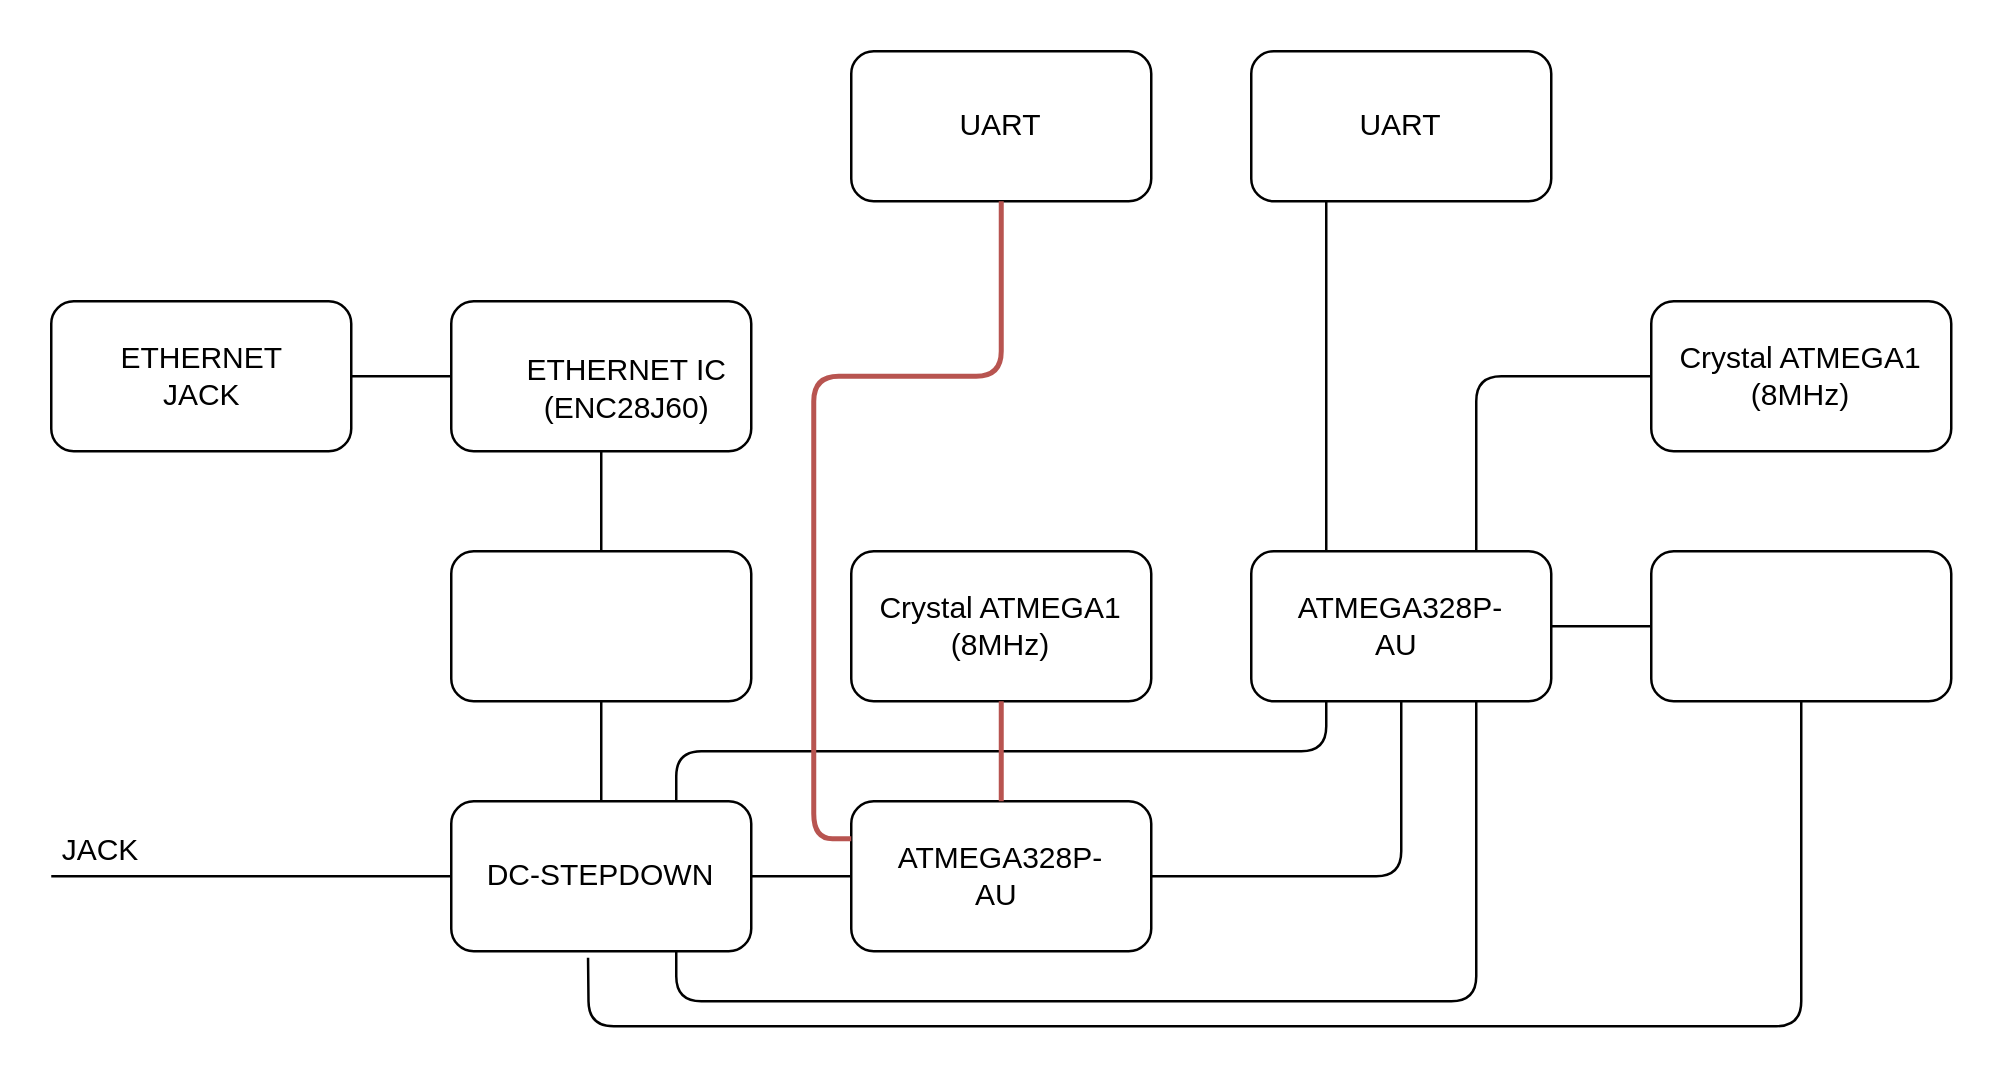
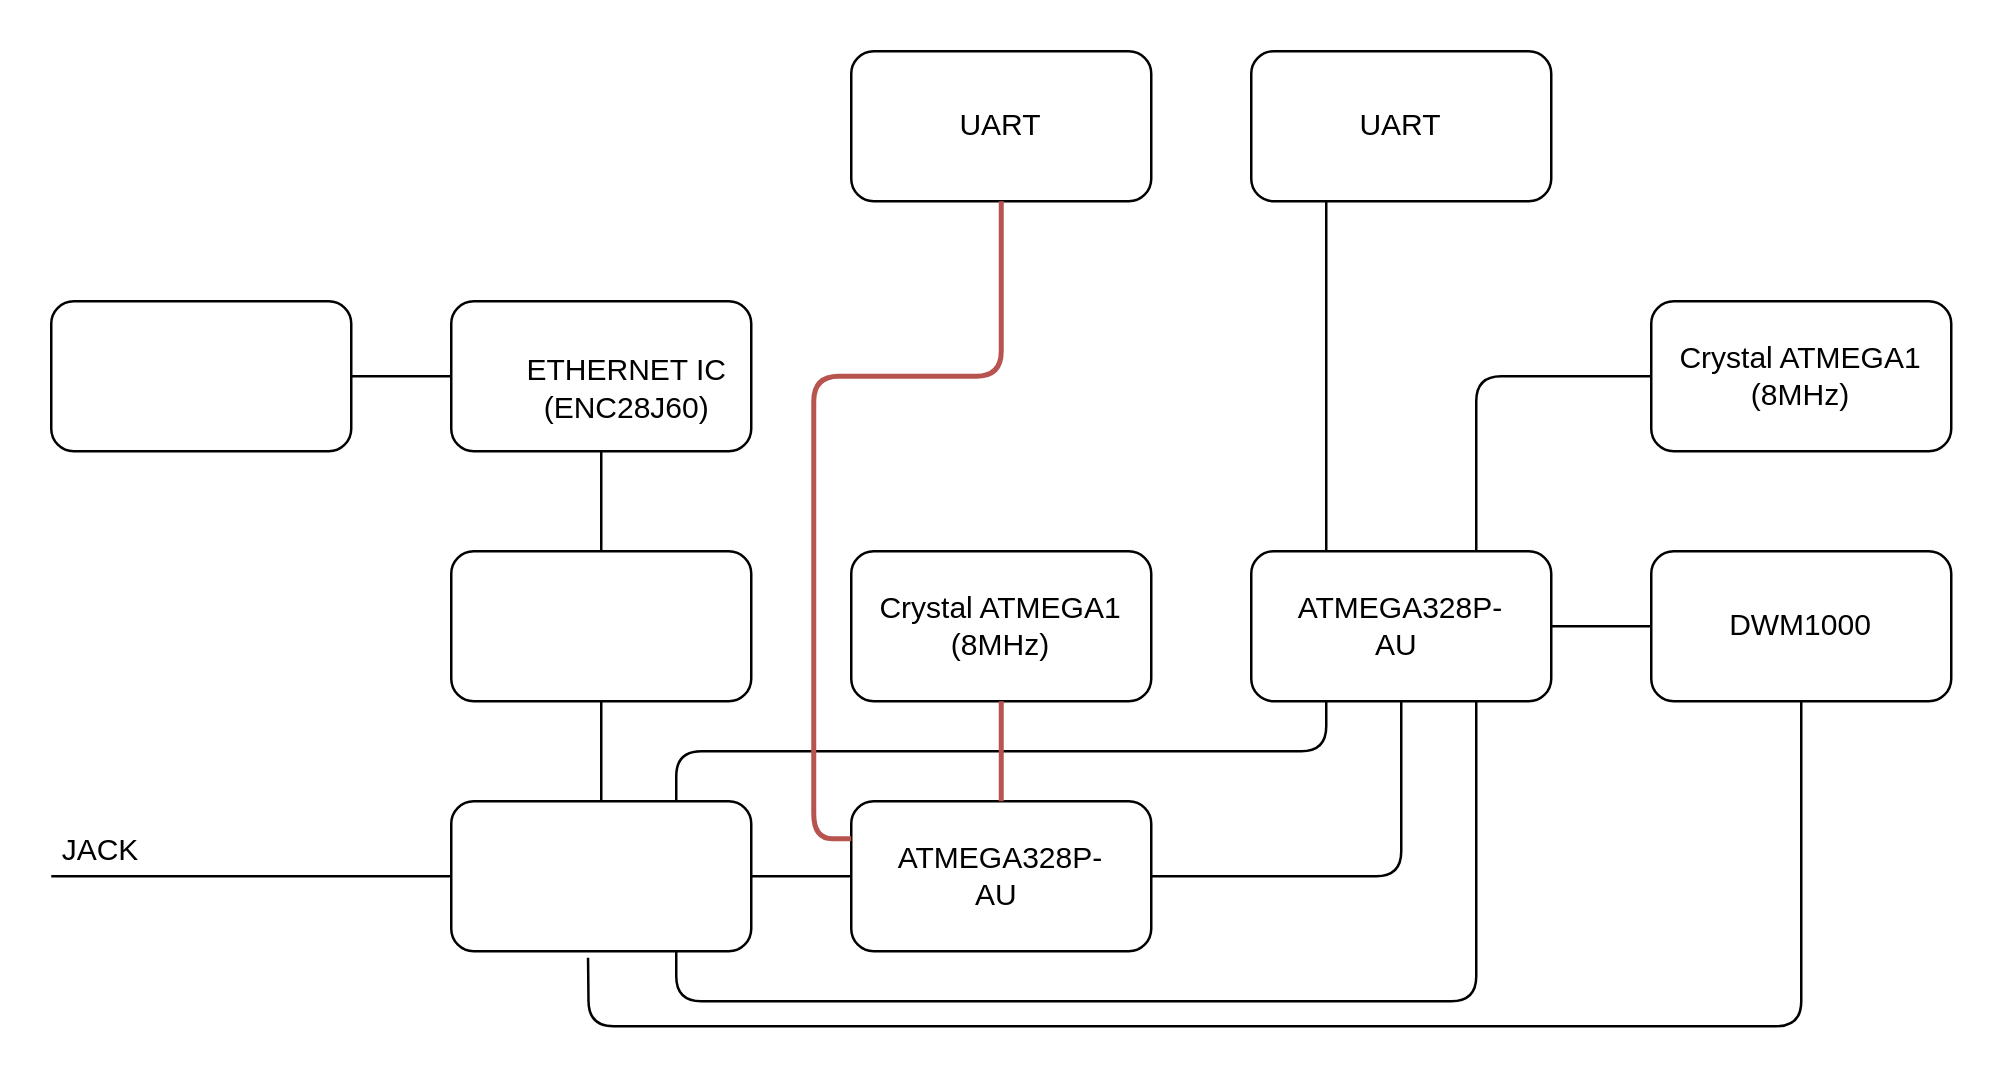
(201, 376) -> none
none -> (1801, 626)
(601, 876) -> none
